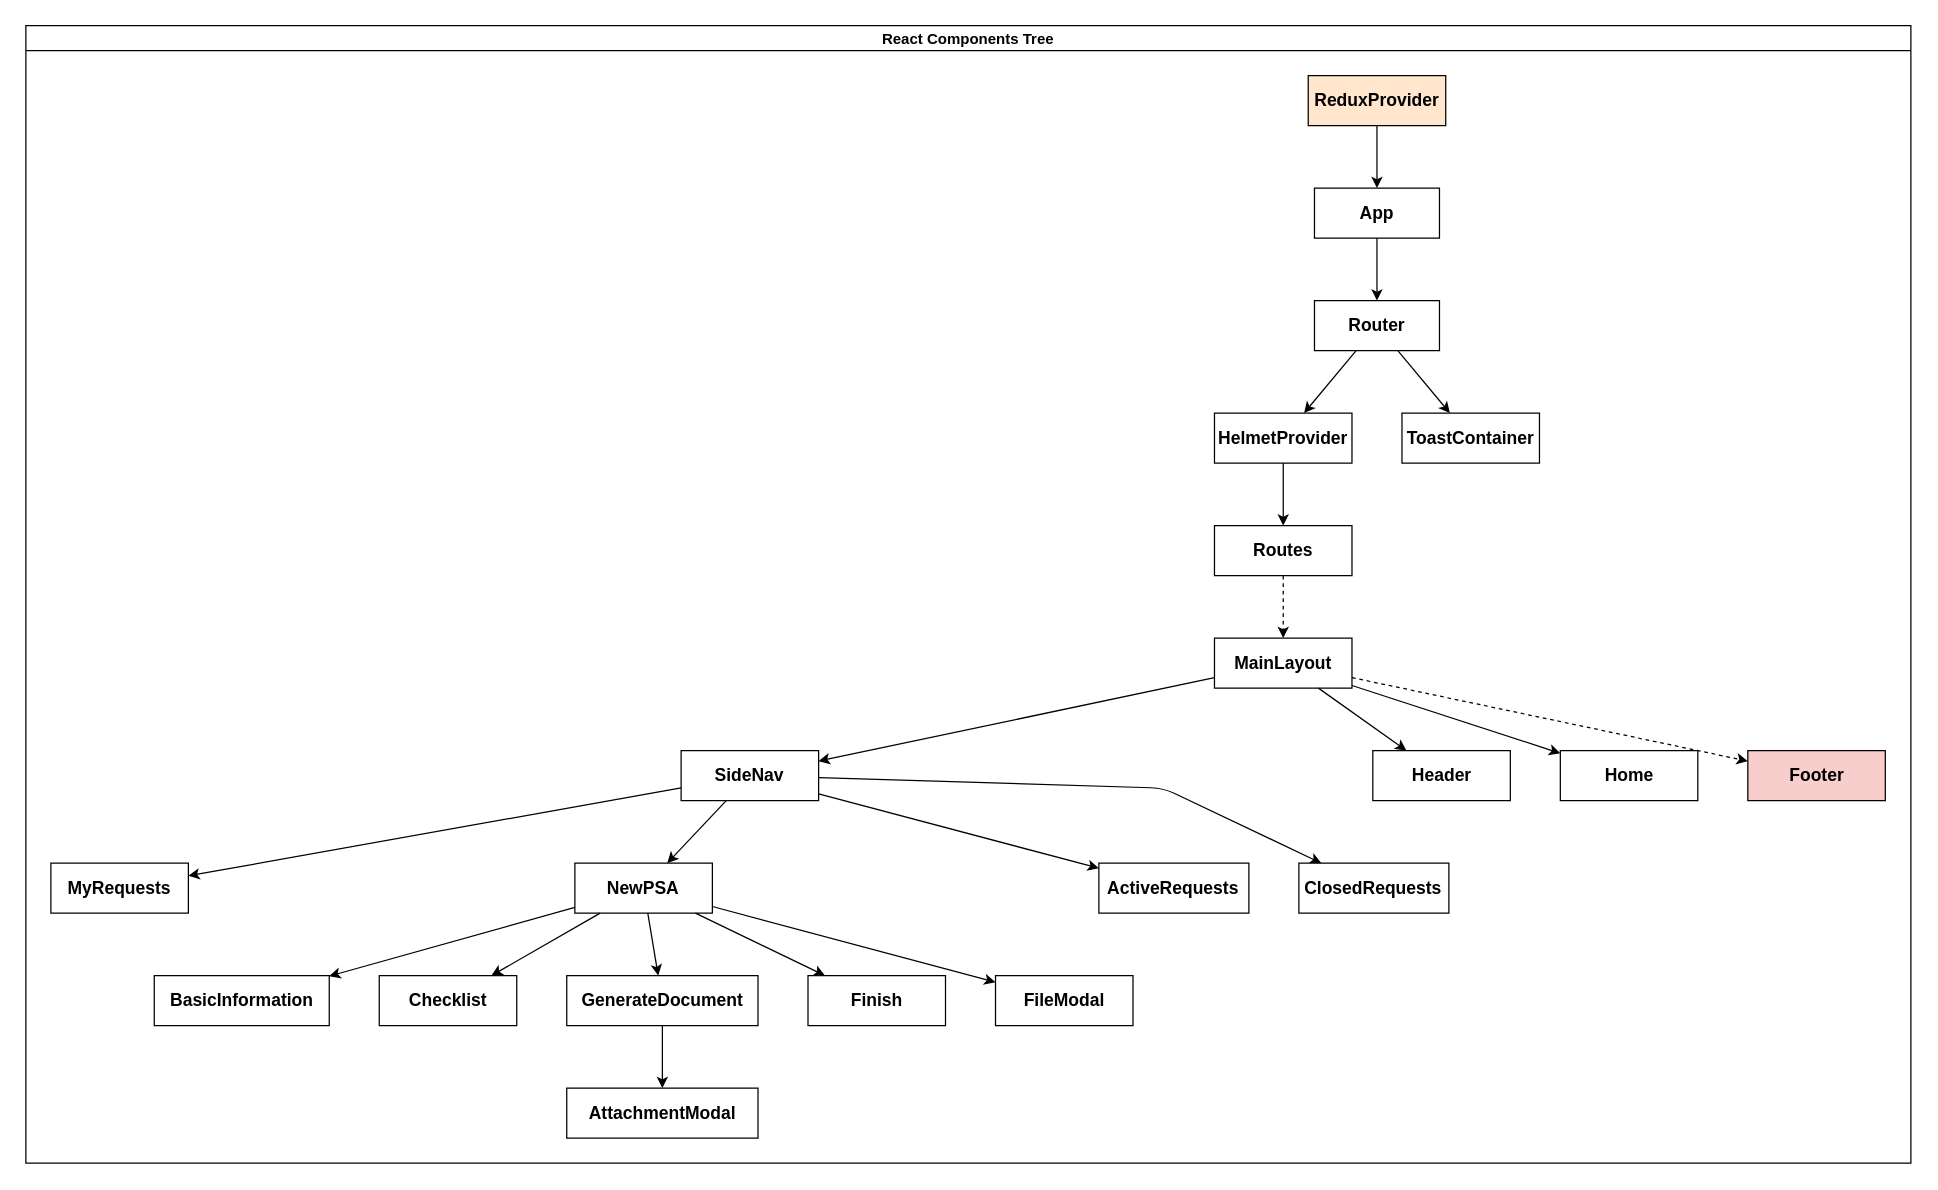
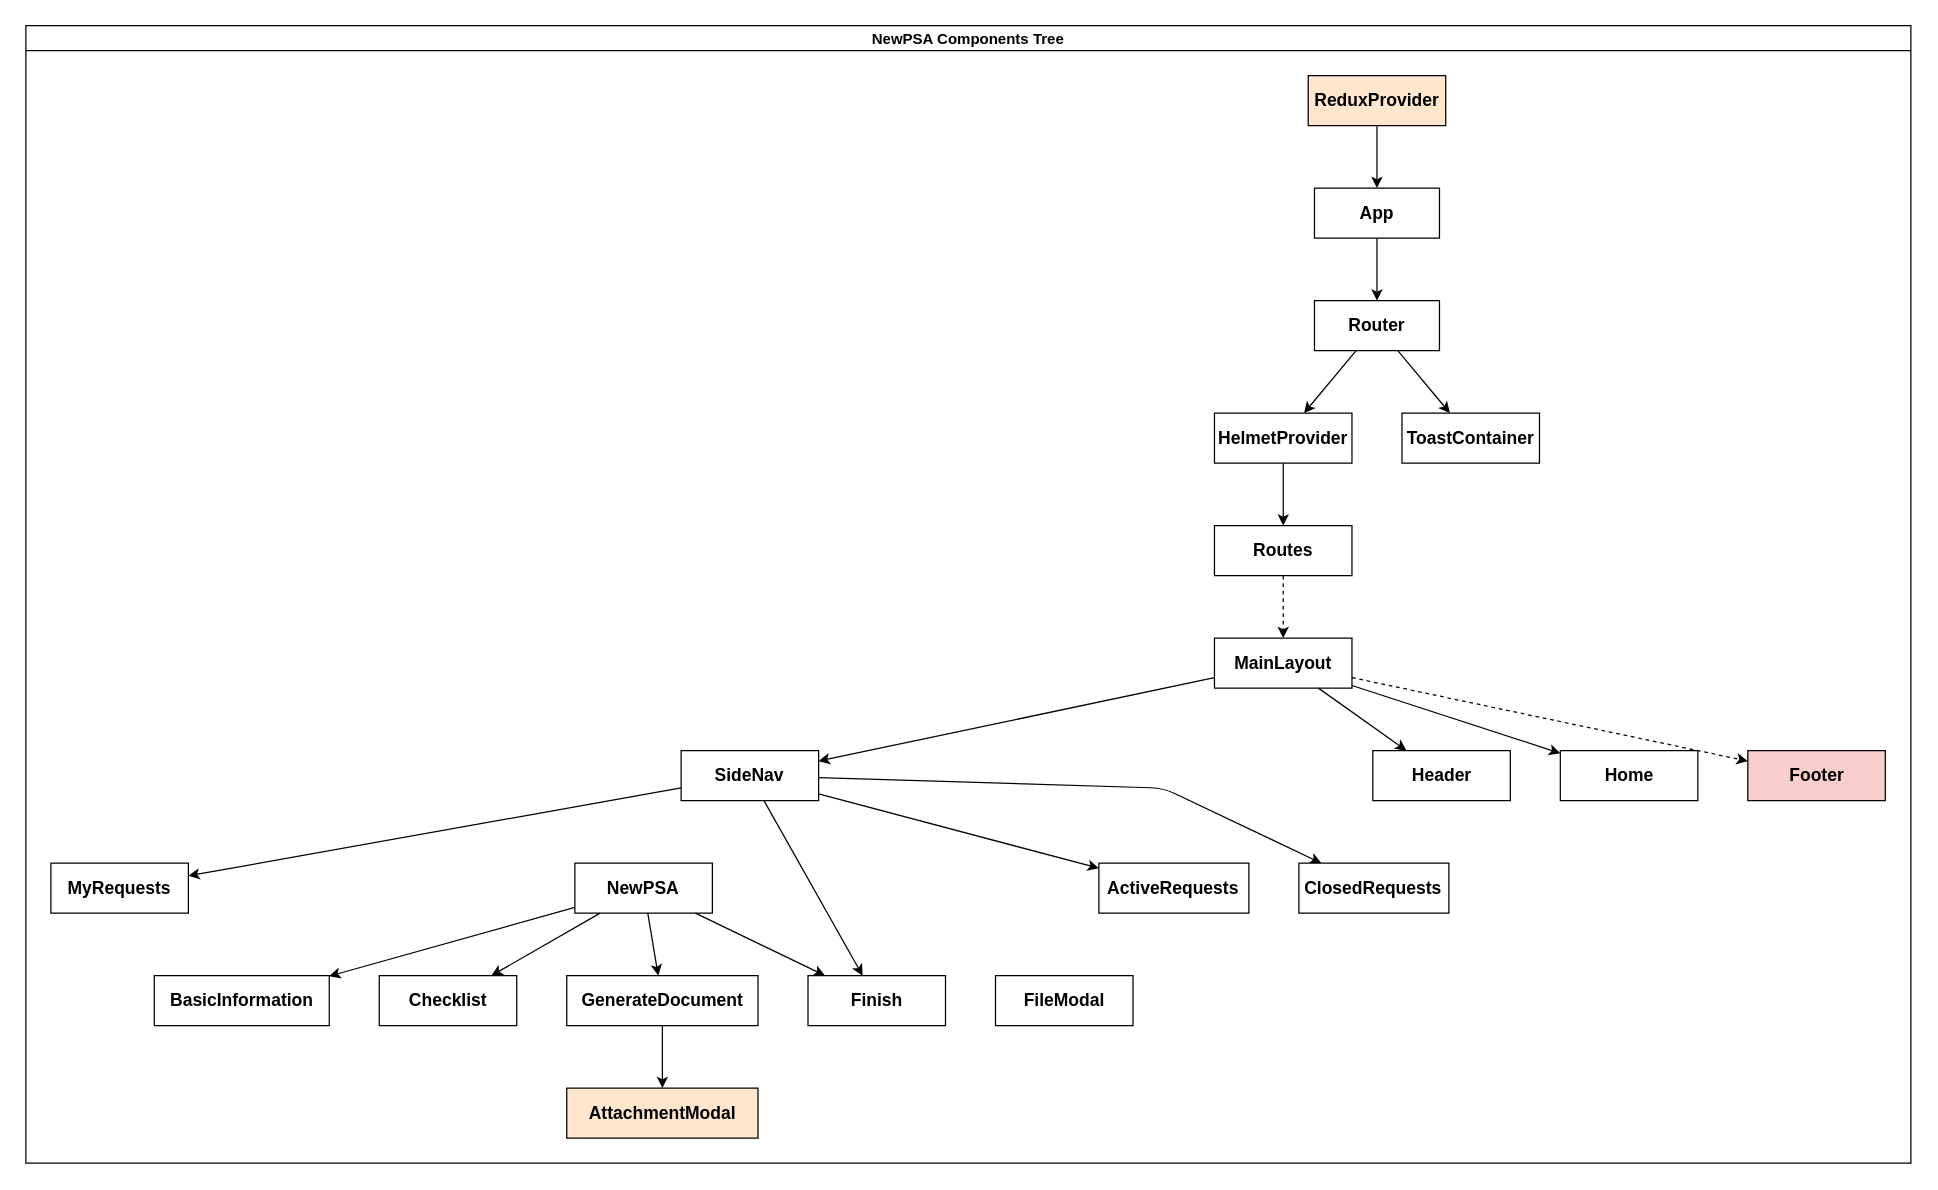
(968, 39) -> (968, 39)
(699, 829) -> (811, 885)
(849, 943) -> none
(662, 1113) -> (662, 1113)
